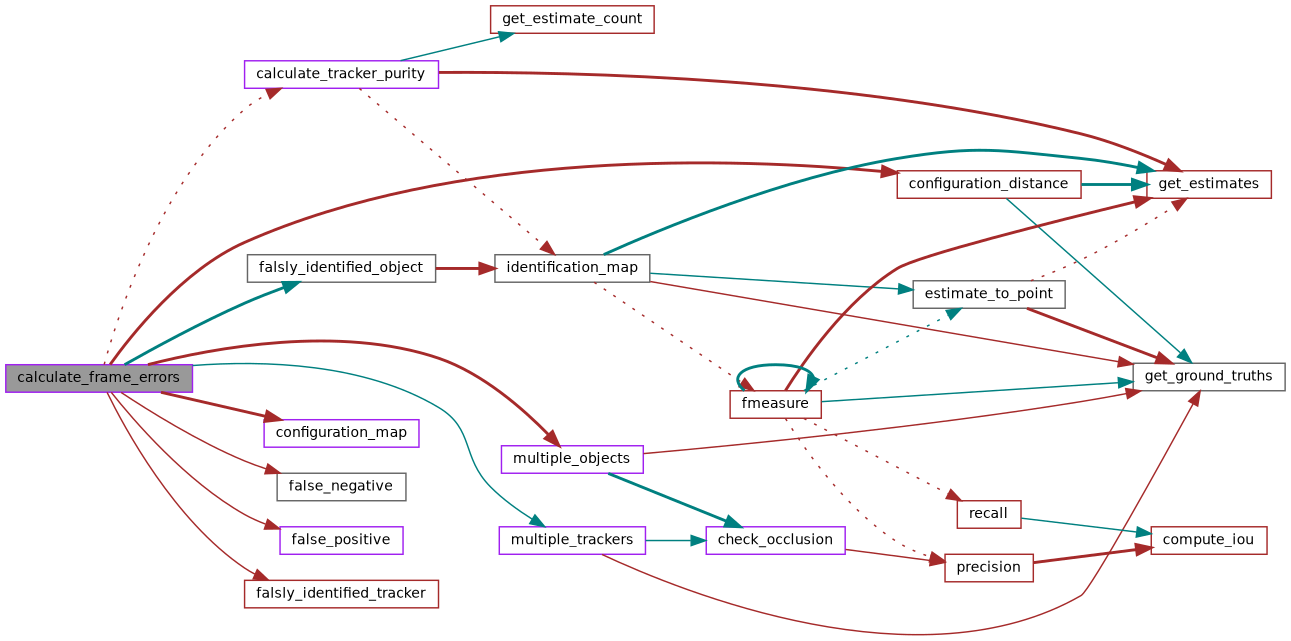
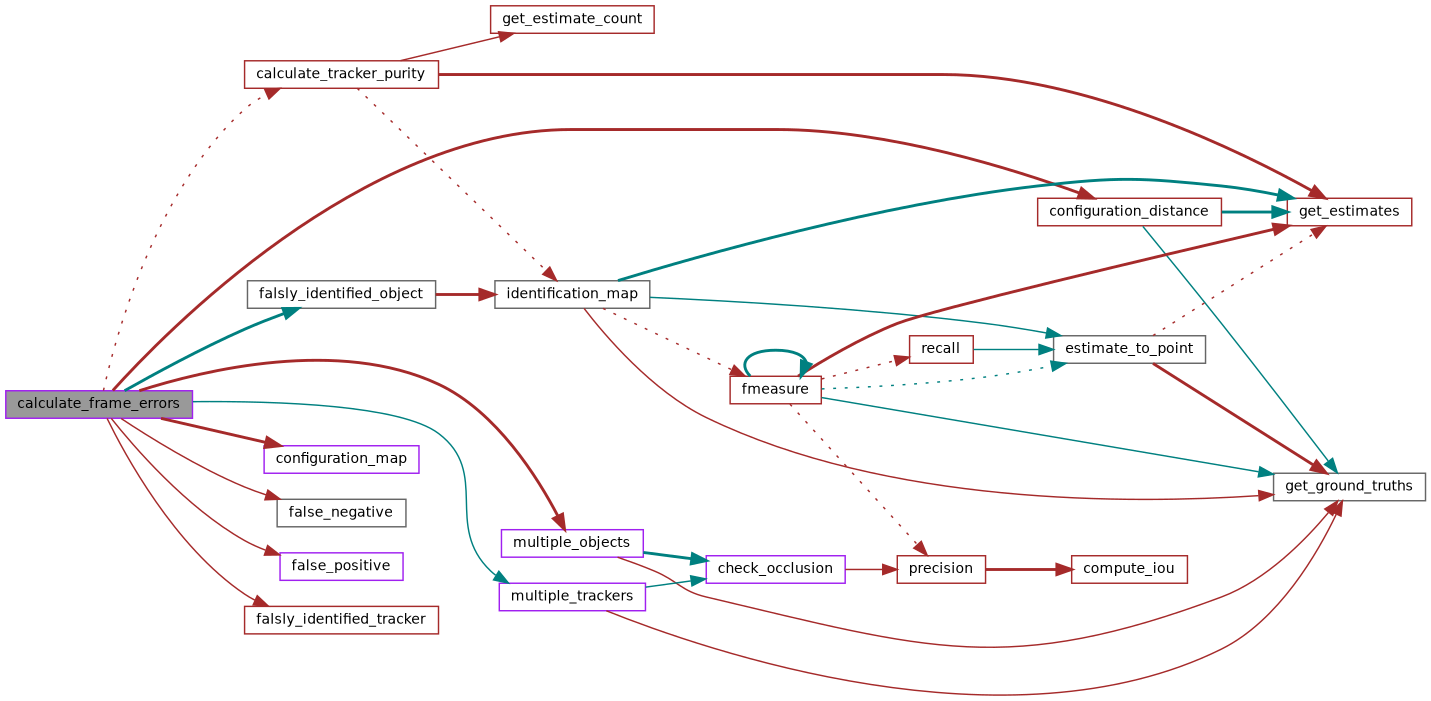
(450, 49) -> (450, 49)
(342, 75) -> (342, 75)
(1079, 525) -> (1006, 350)
